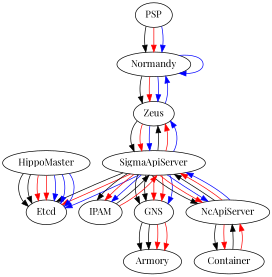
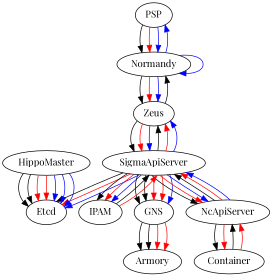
none -> (168, 42)
(168, 93) -> (168, 93)
